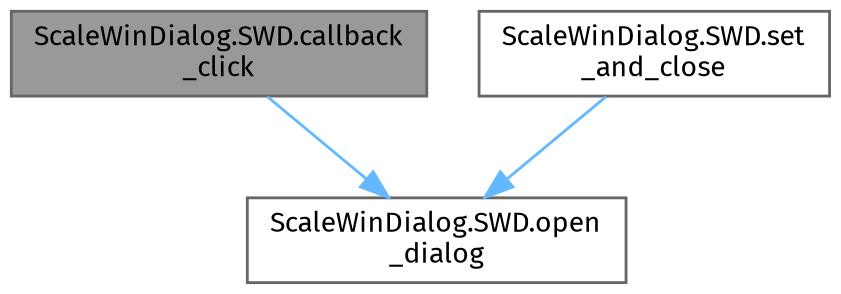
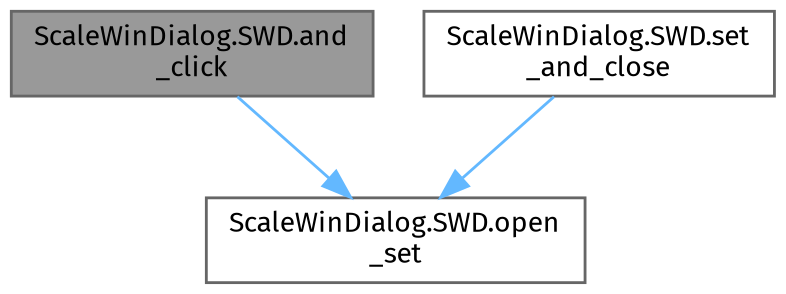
(219, 54) -> (192, 54)
(437, 240) -> (396, 240)
